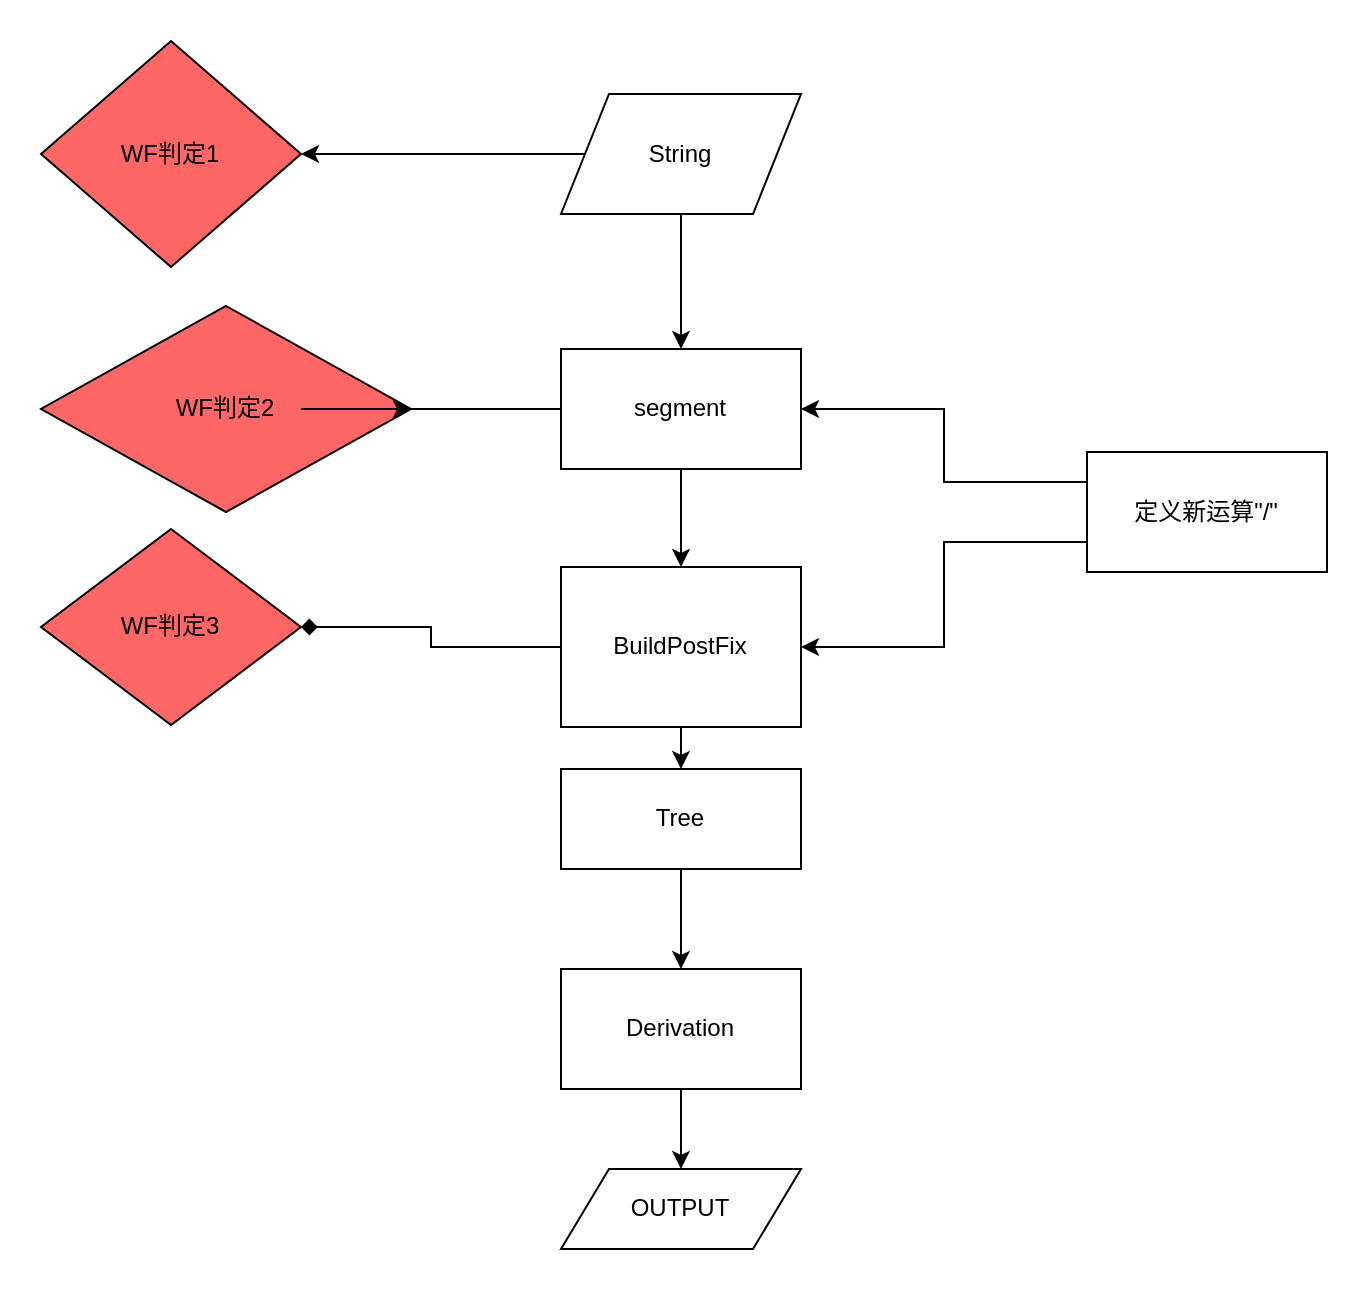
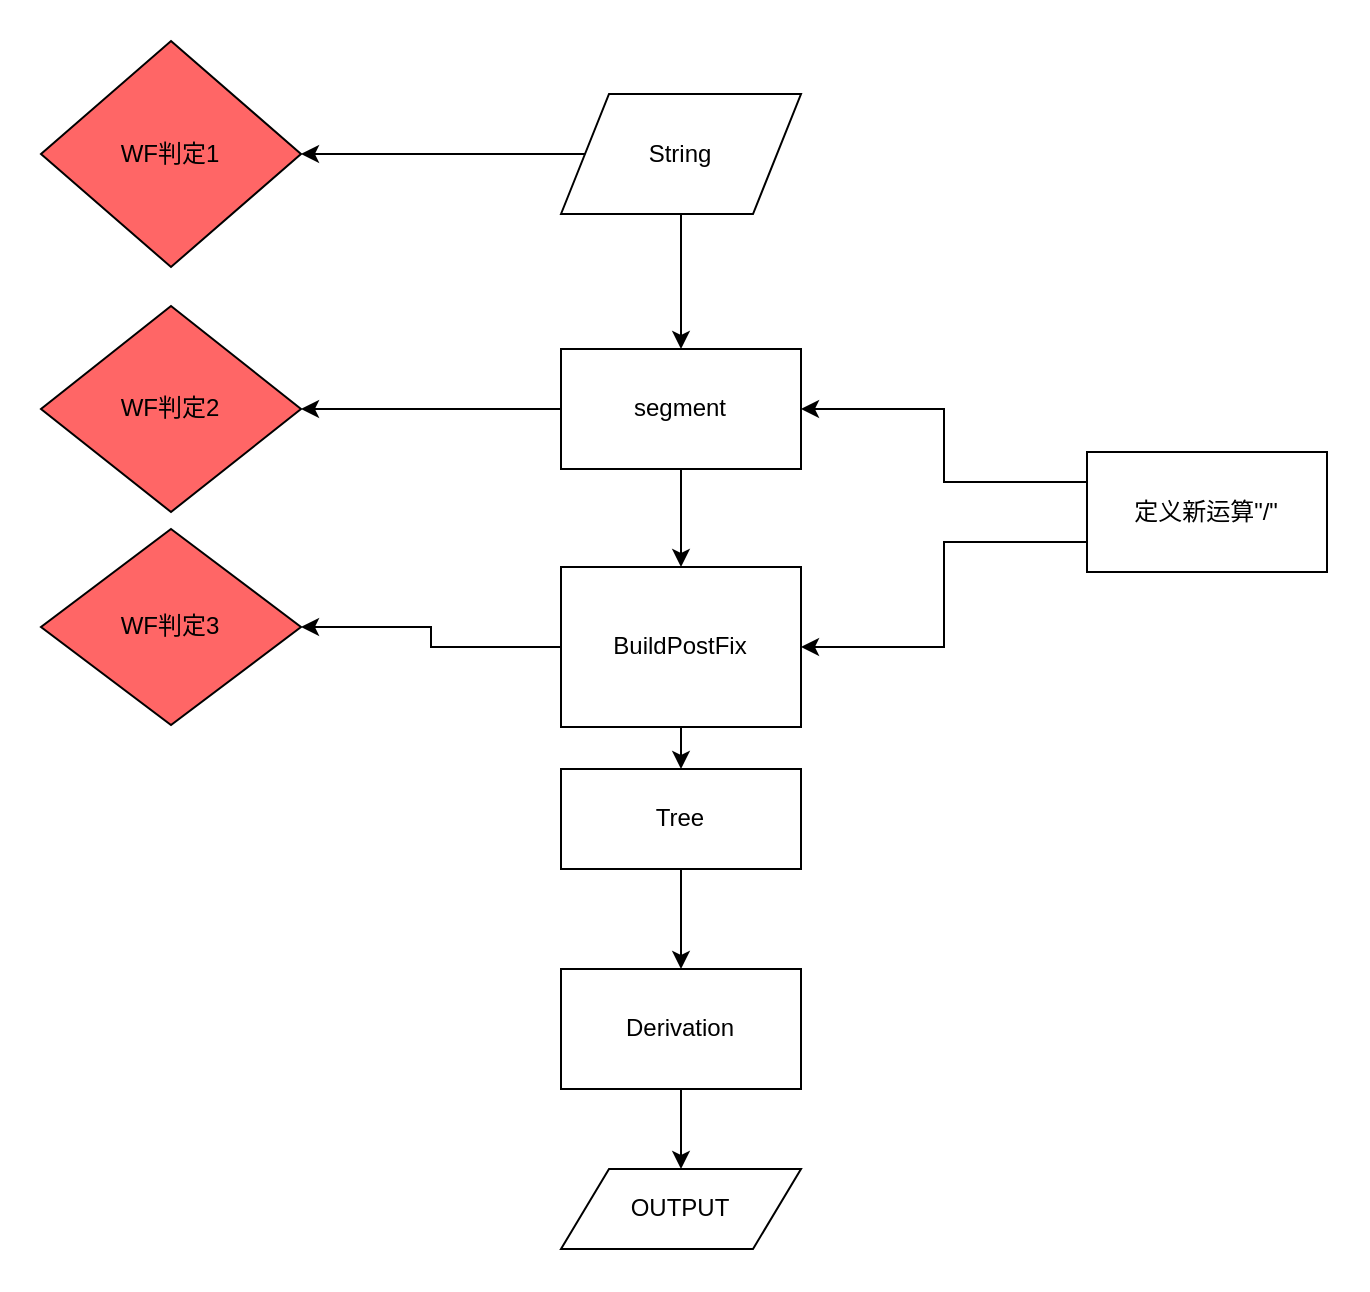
(226, 409) -> (171, 409)
(317, 627) -> (316, 627)
